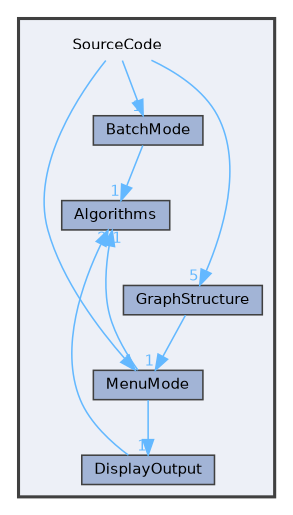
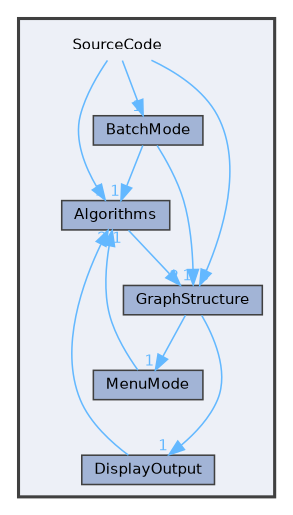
none -> (185, 204)
(45, 213) -> (79, 122)
none -> (149, 252)
(148, 420) -> (221, 385)
